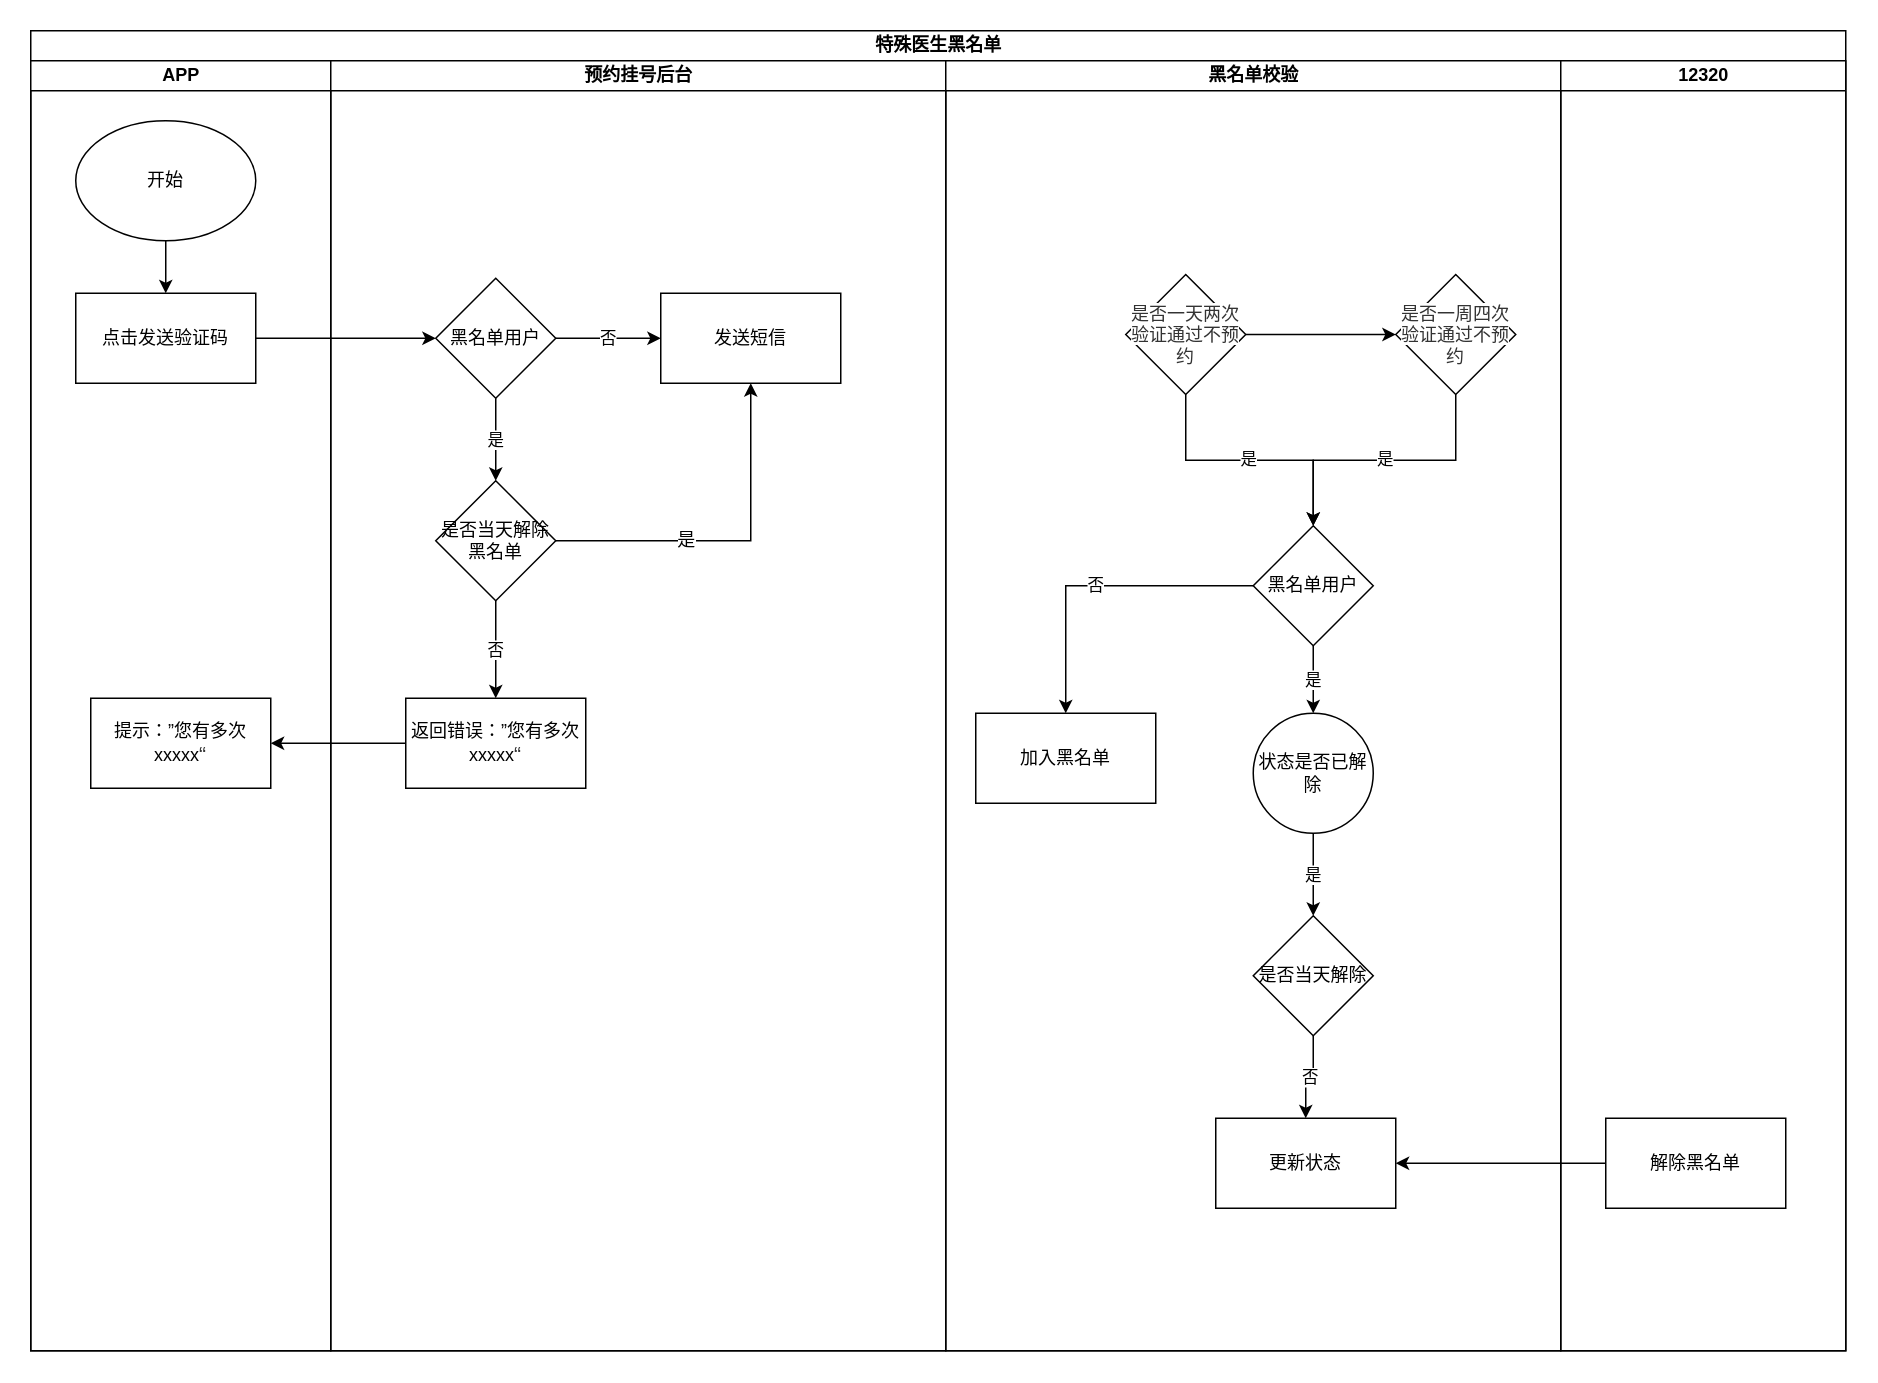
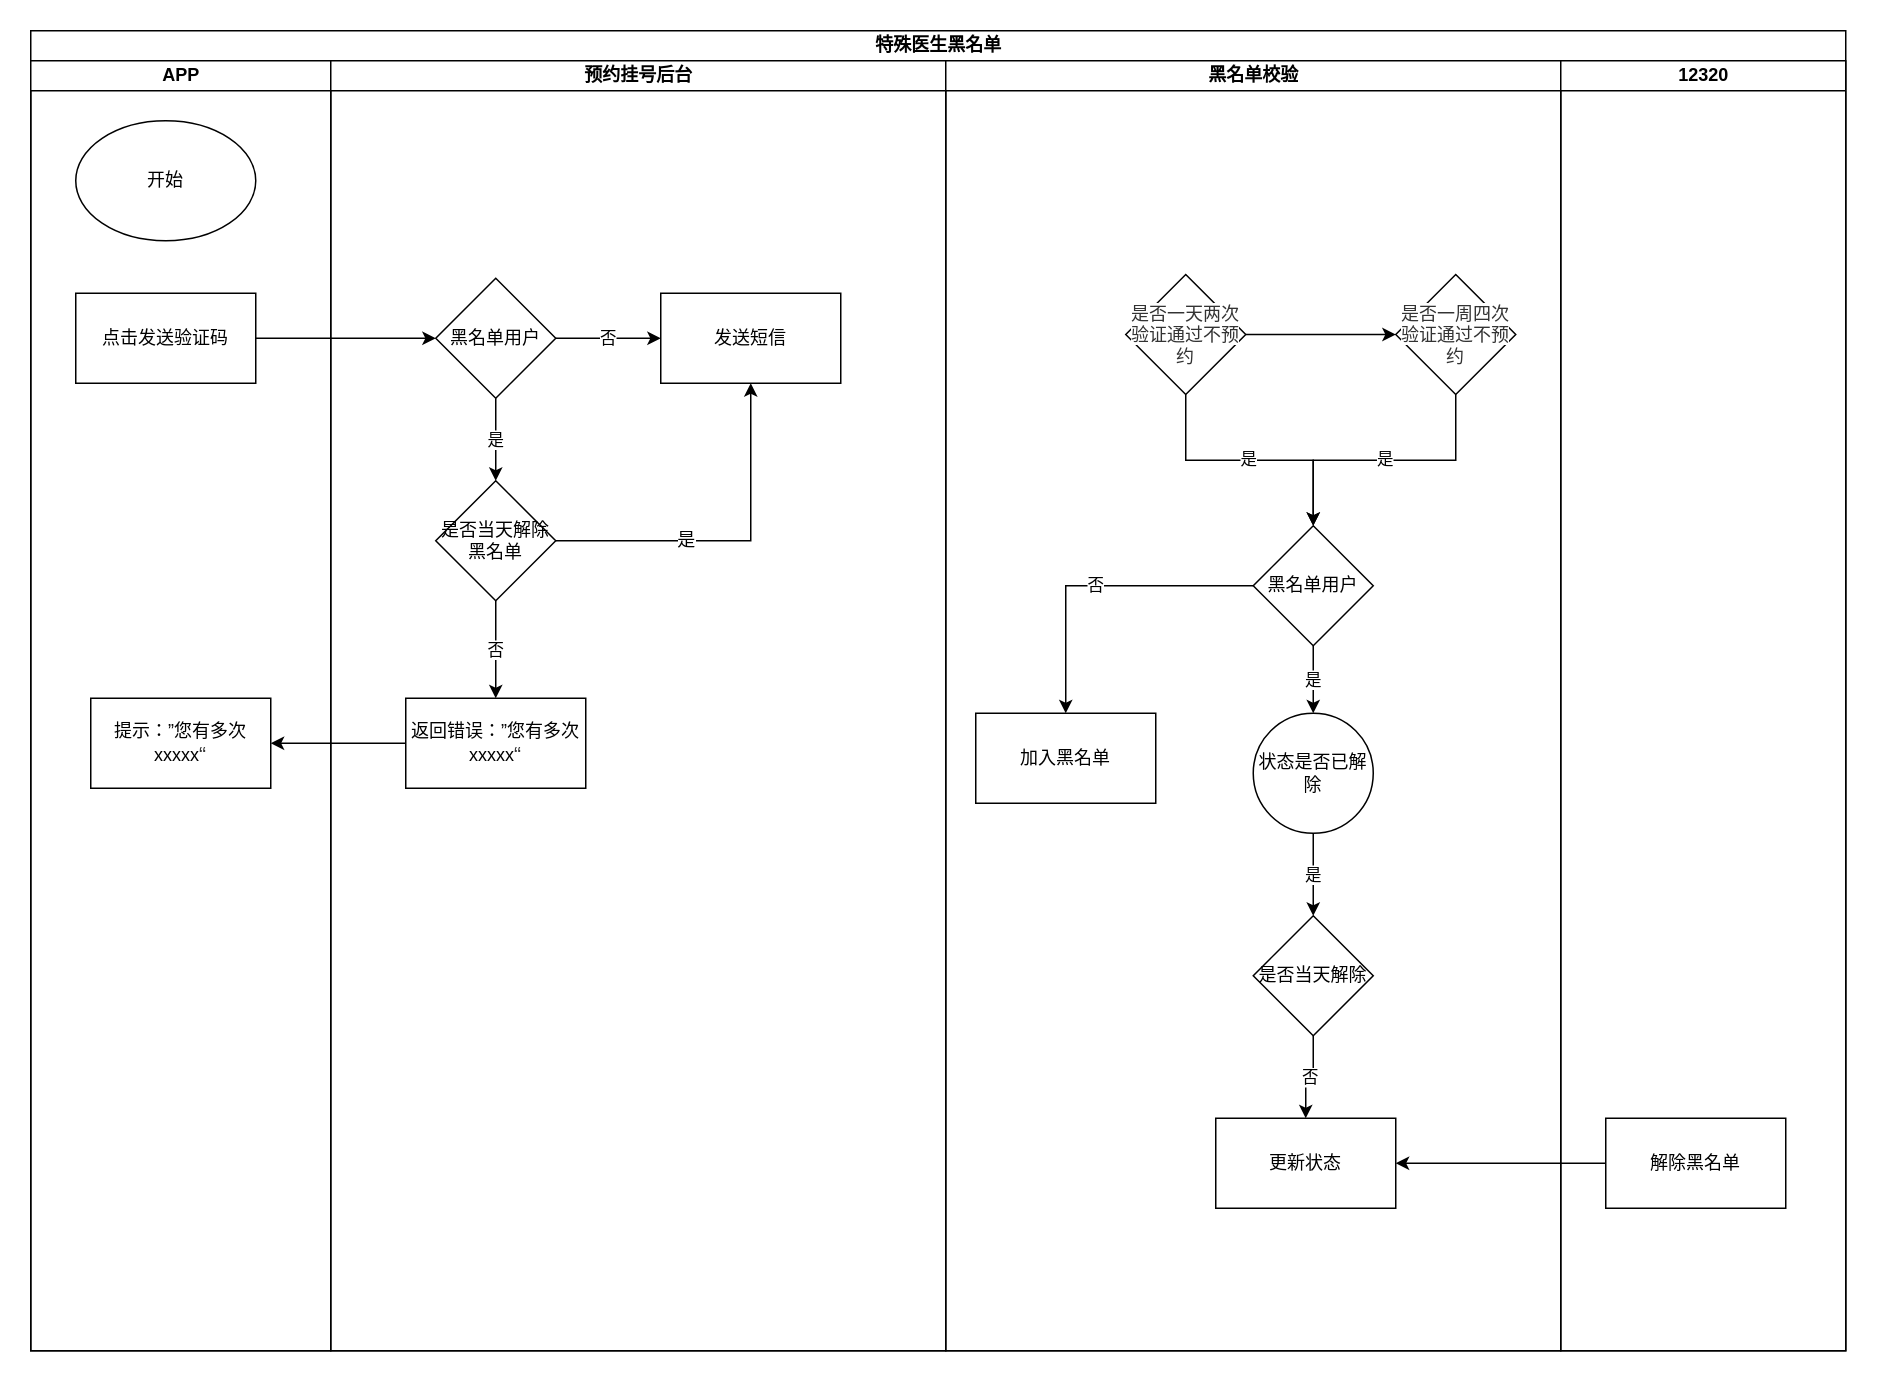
(166, 262) -> none
